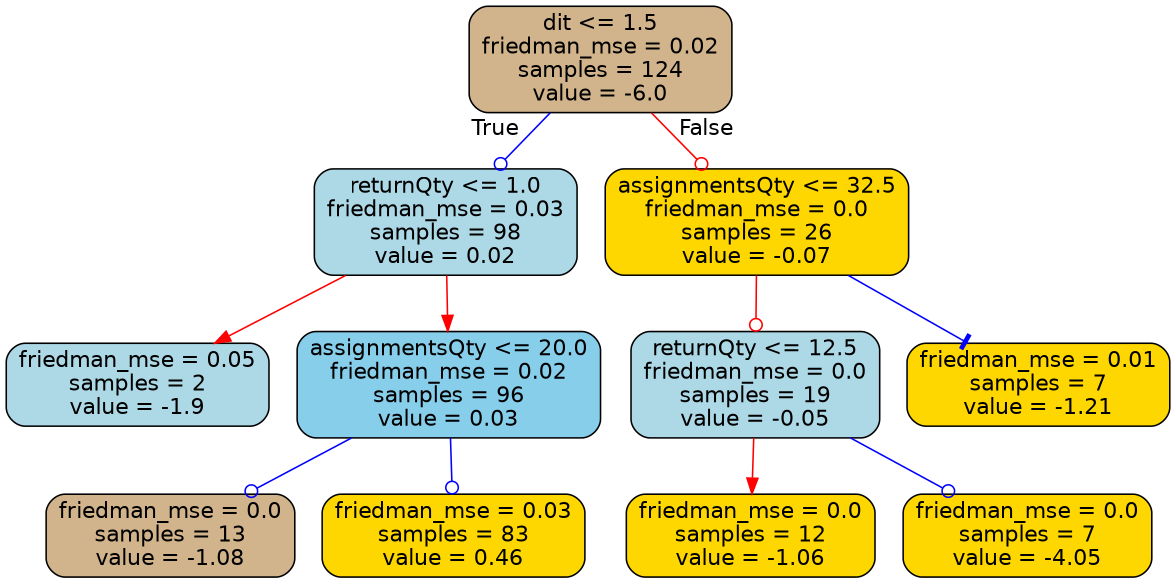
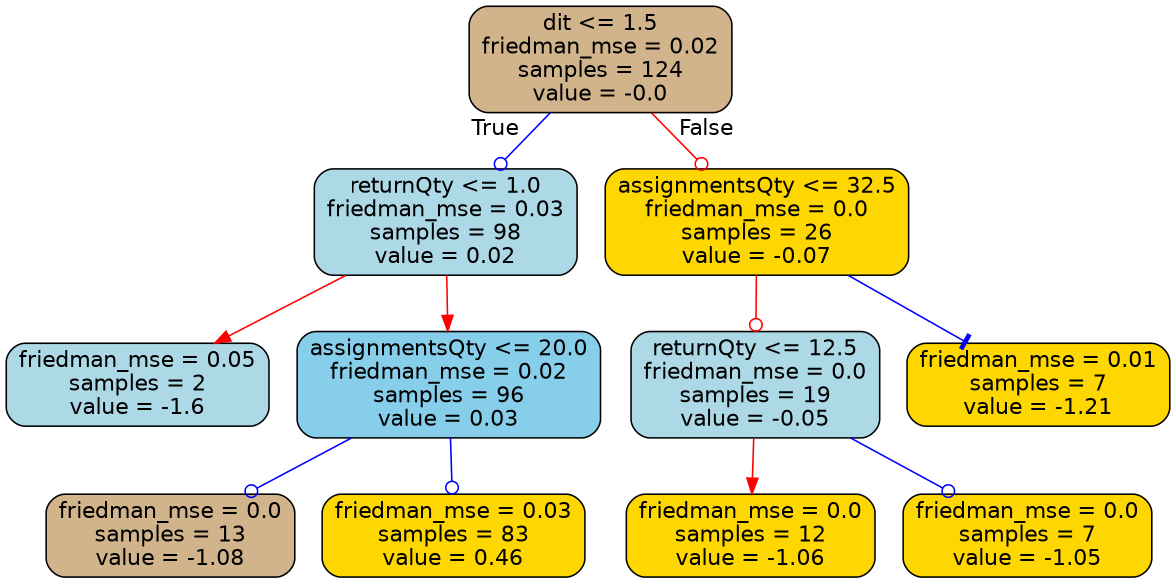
(601, 59) -> (601, 59)
(138, 385) -> (138, 385)
(1027, 536) -> (1027, 536)
